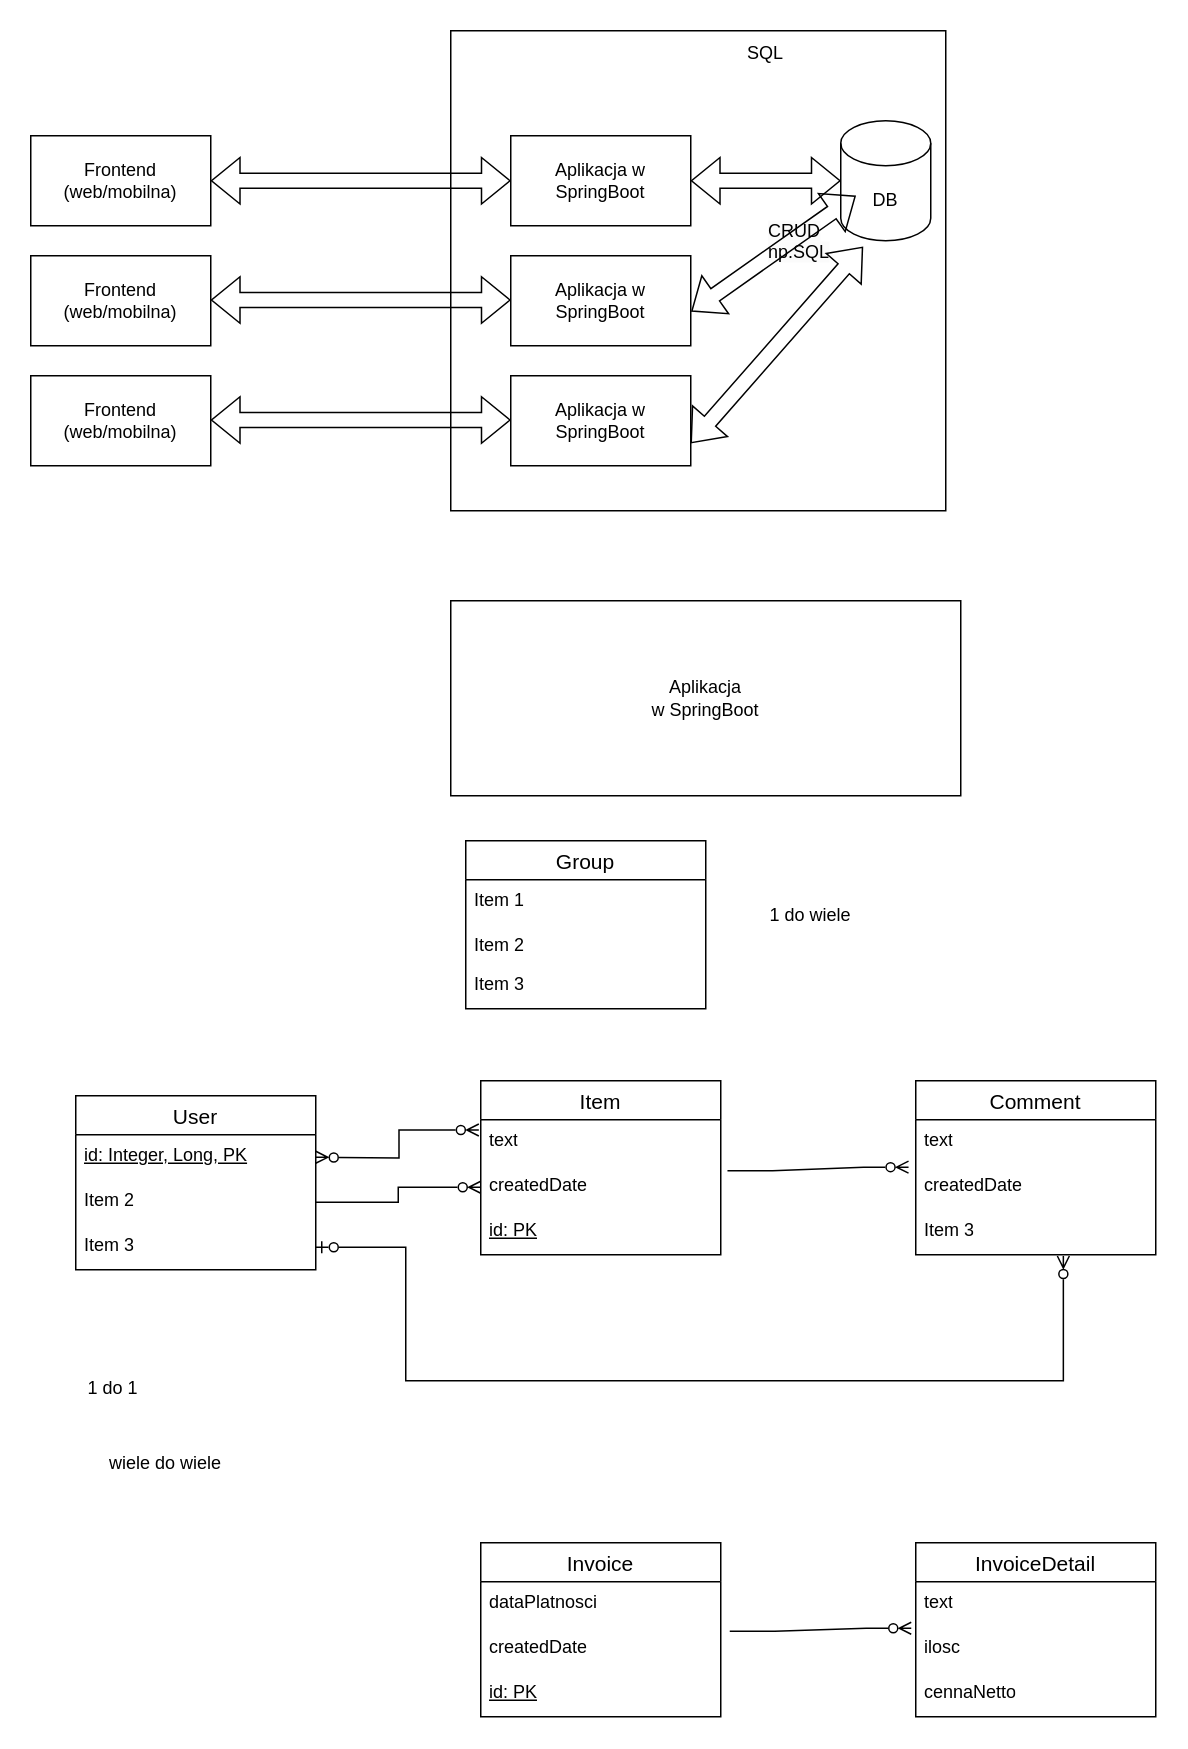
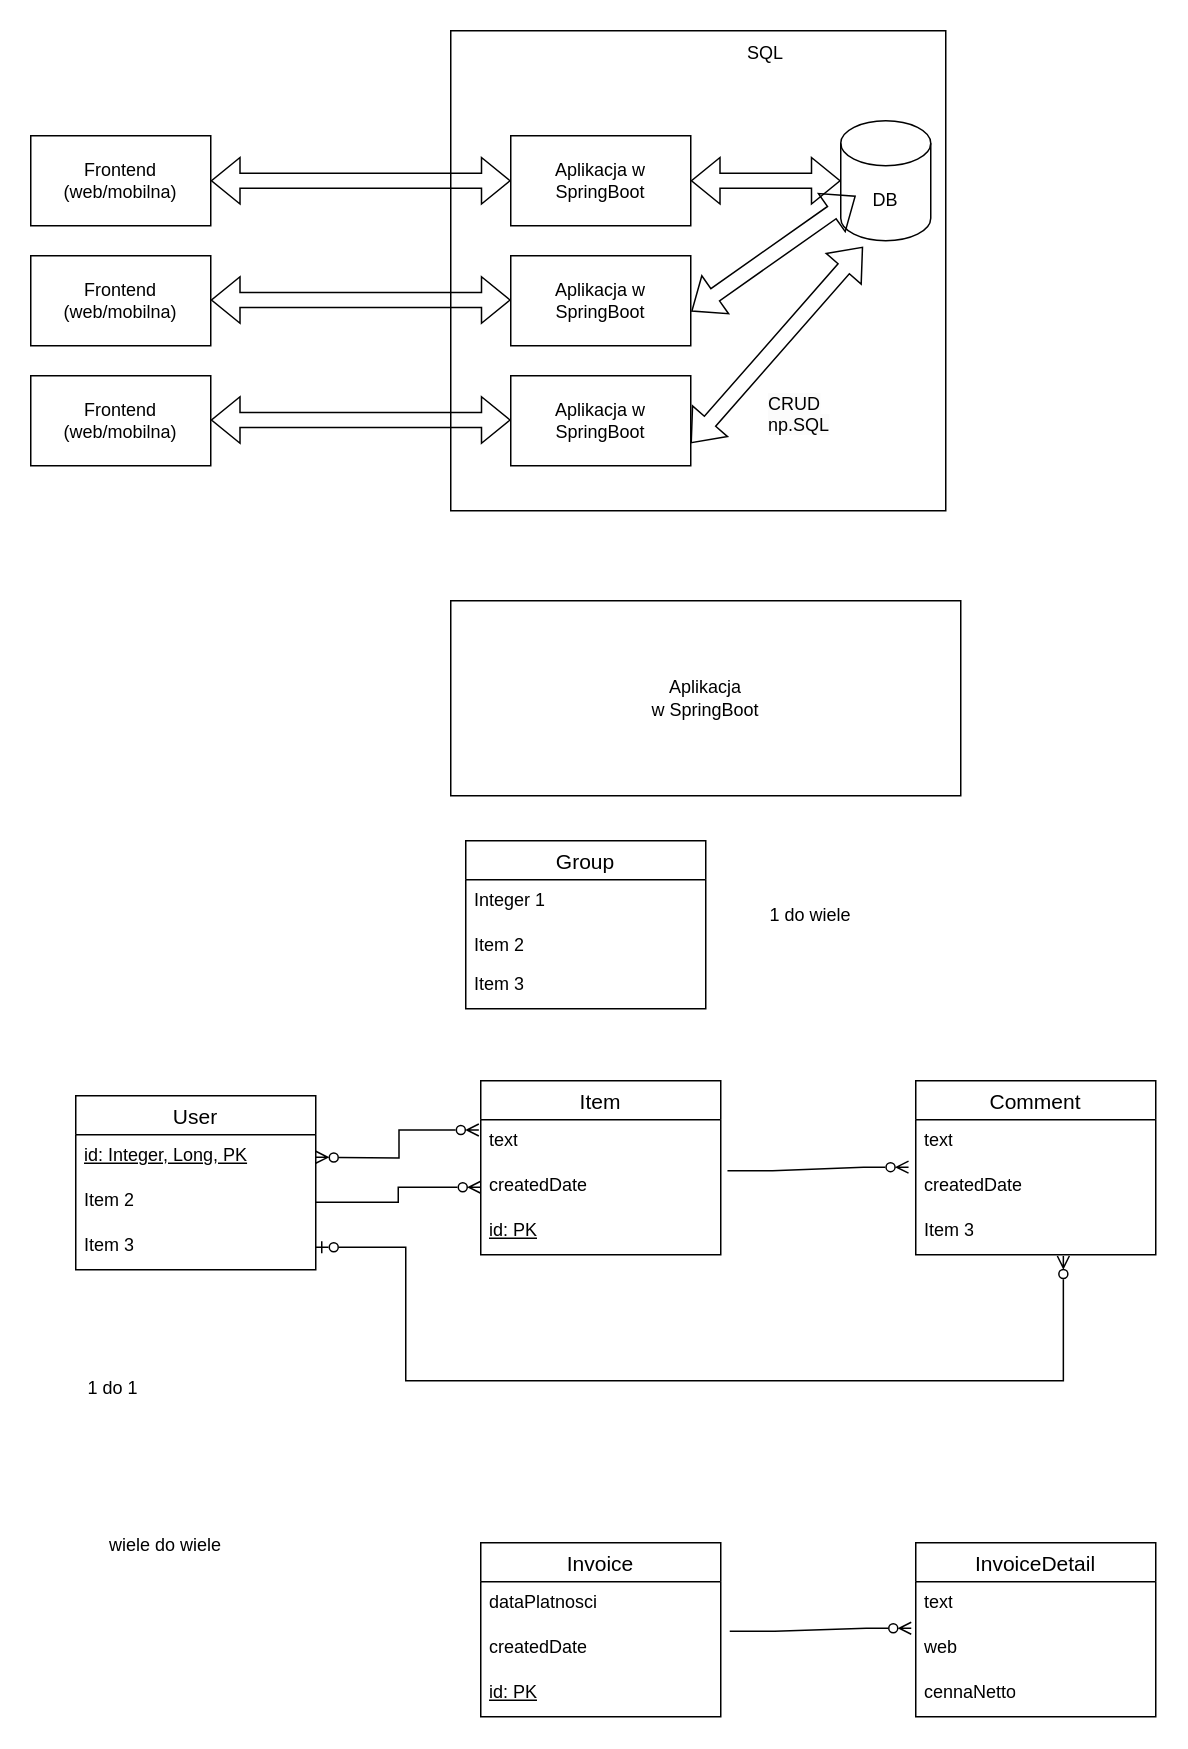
(796, 233) -> (796, 406)
(503, 901) -> (518, 901)
(166, 1463) -> (166, 1546)
(945, 1648) -> (940, 1648)
